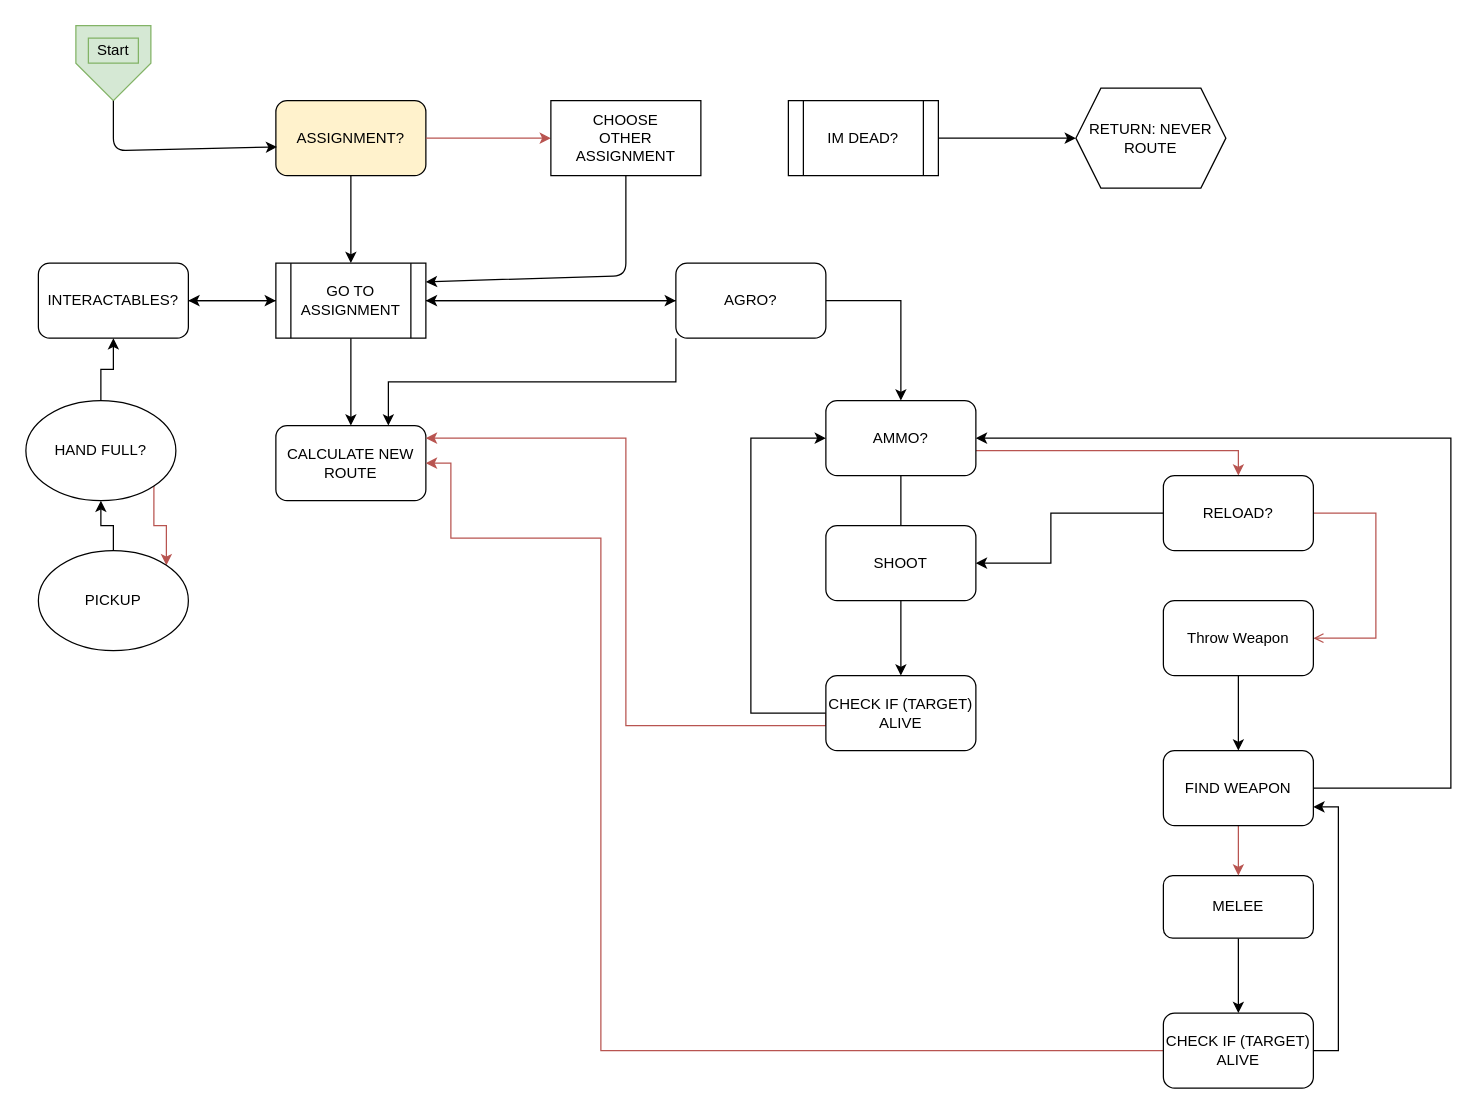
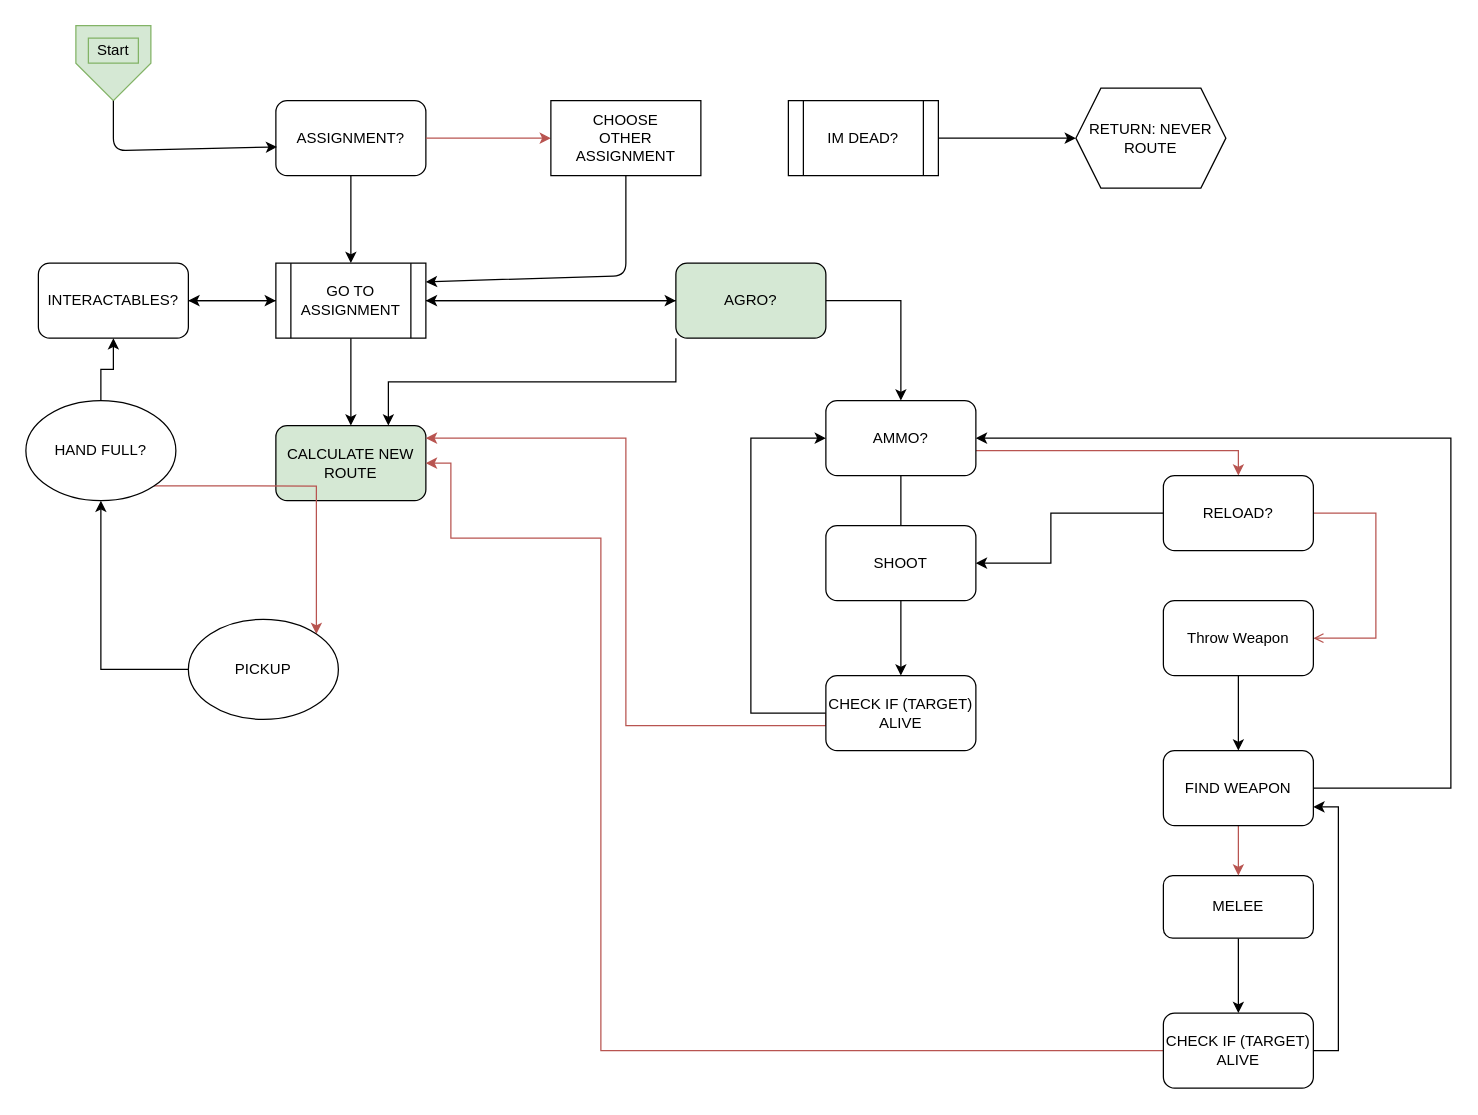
(351, 138) -> (351, 138)
(751, 301) -> (751, 301)
(351, 463) -> (351, 463)
(113, 601) -> (263, 669)
